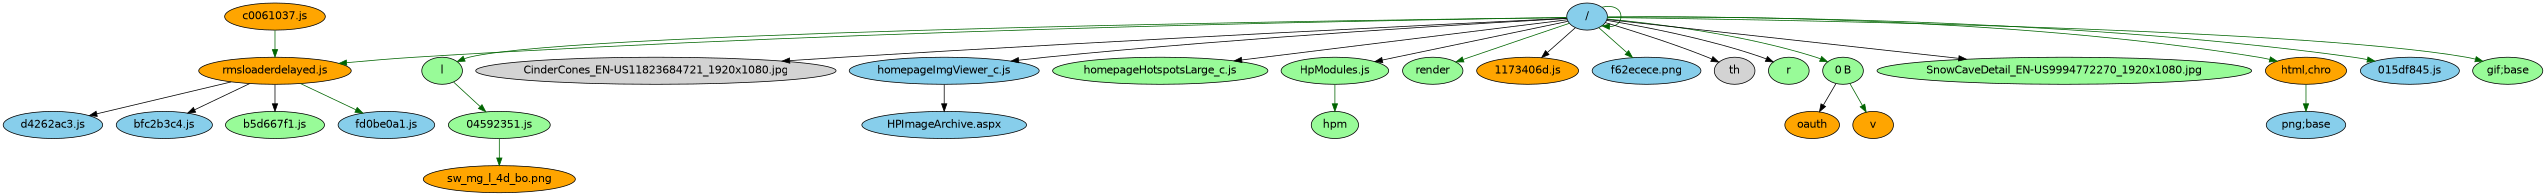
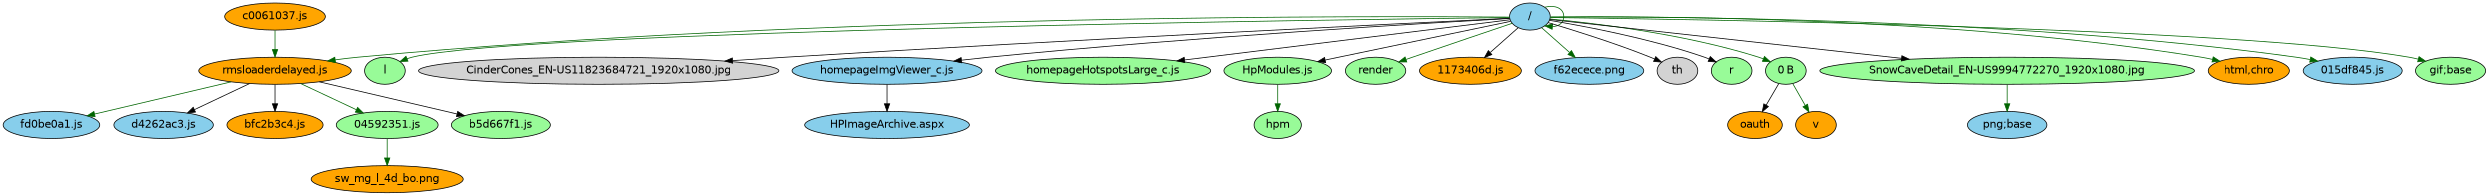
(467, 94) -> (329, 97)
(2306, 94) -> (2007, 94)
(164, 125) -> (275, 125)
